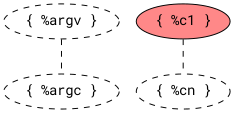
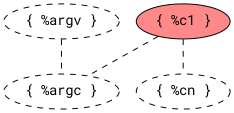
none -> (130, 52)
